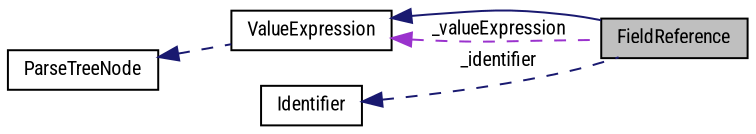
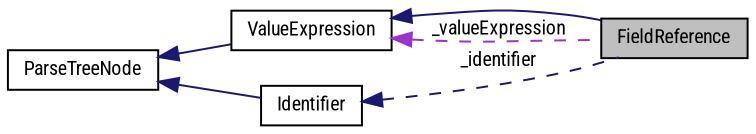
(205, 49) -> (205, 49)
none -> (220, 91)
